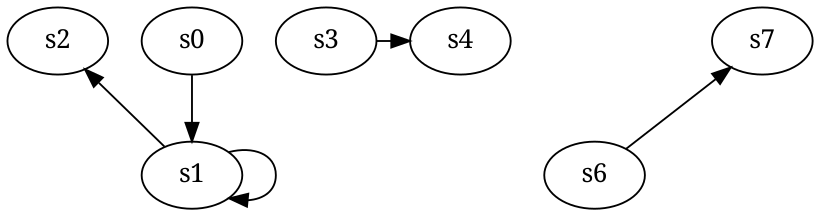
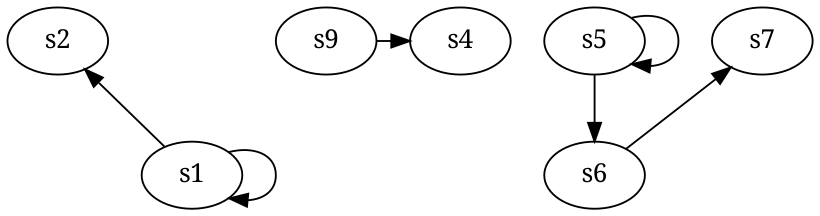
(192, 41) -> none
(326, 41) -> (326, 41)
none -> (595, 41)
